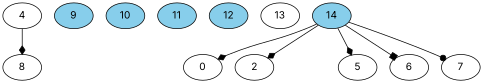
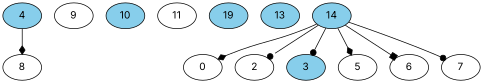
(22, 16) -> (22, 16)
(74, 16) -> (74, 16)
(177, 16) -> (177, 16)
(229, 16) -> (229, 16)
(280, 16) -> (280, 16)
(297, 39) -> (297, 39)
none -> (306, 67)
